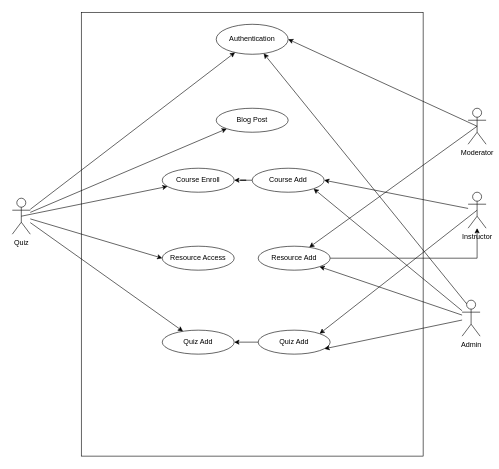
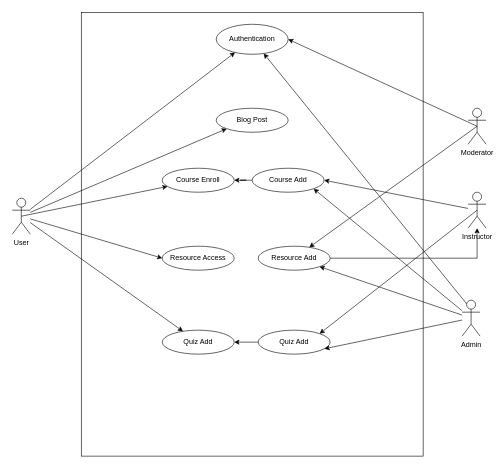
(22, 243) -> (22, 243)
